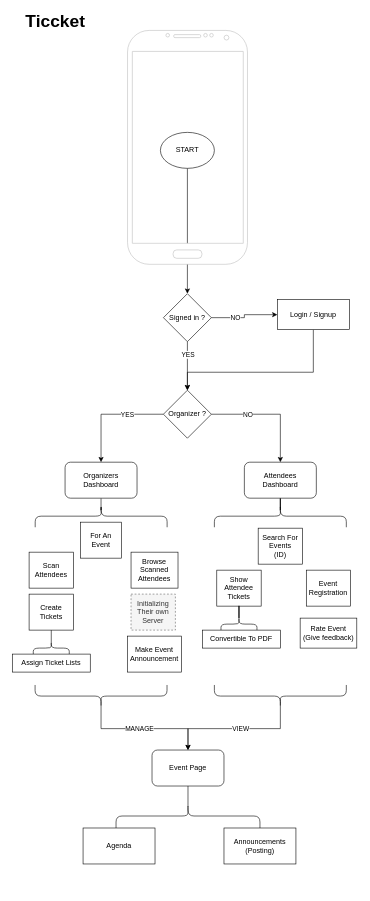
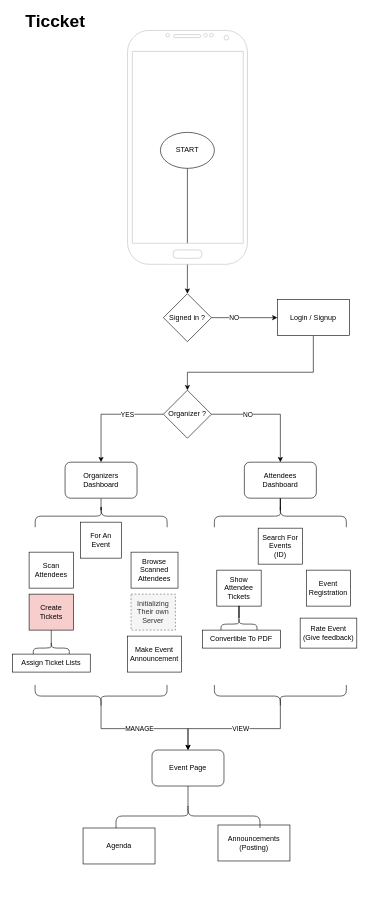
(314, 315) -> (314, 318)
(188, 356) -> none
(51, 612) -> (51, 612)
(260, 846) -> (254, 843)
